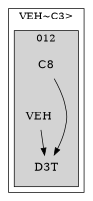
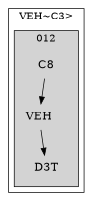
(67, 113) -> (43, 88)
